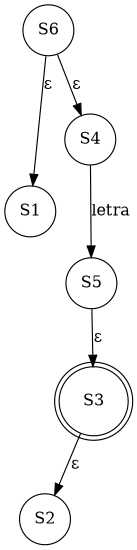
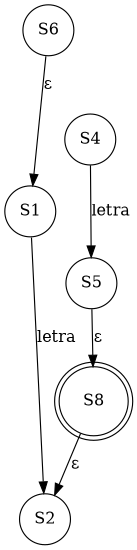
(67, 80) -> none
none -> (37, 360)
(94, 401) -> (94, 401)
